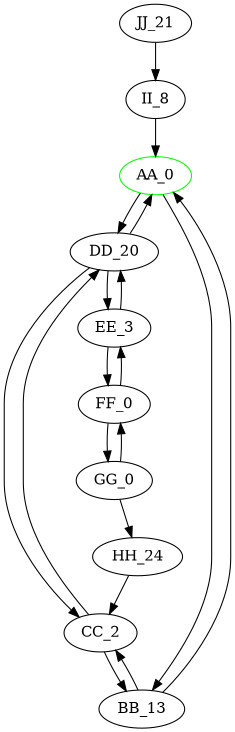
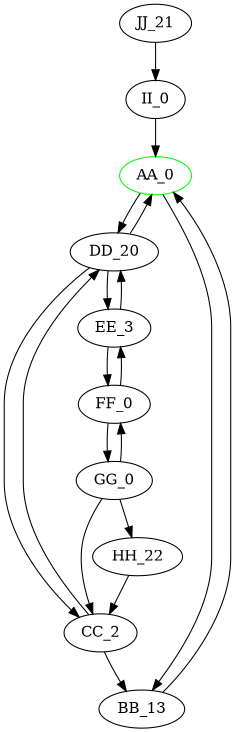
(156, 99) -> (156, 99)
(138, 557) -> (138, 557)
(130, 675) -> (82, 550)
